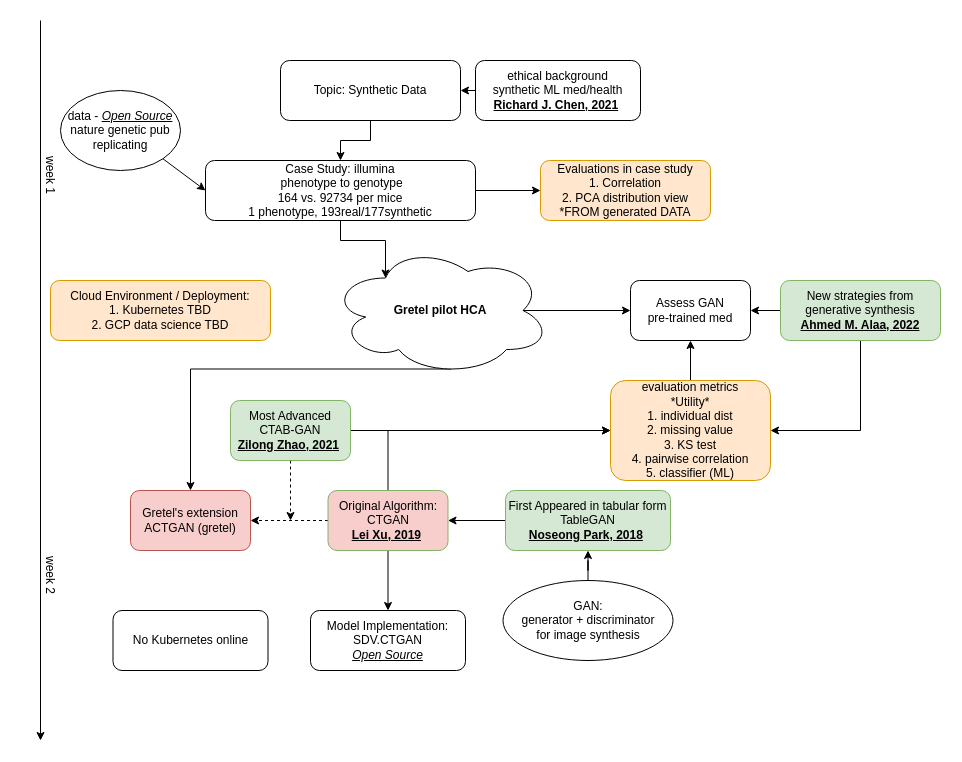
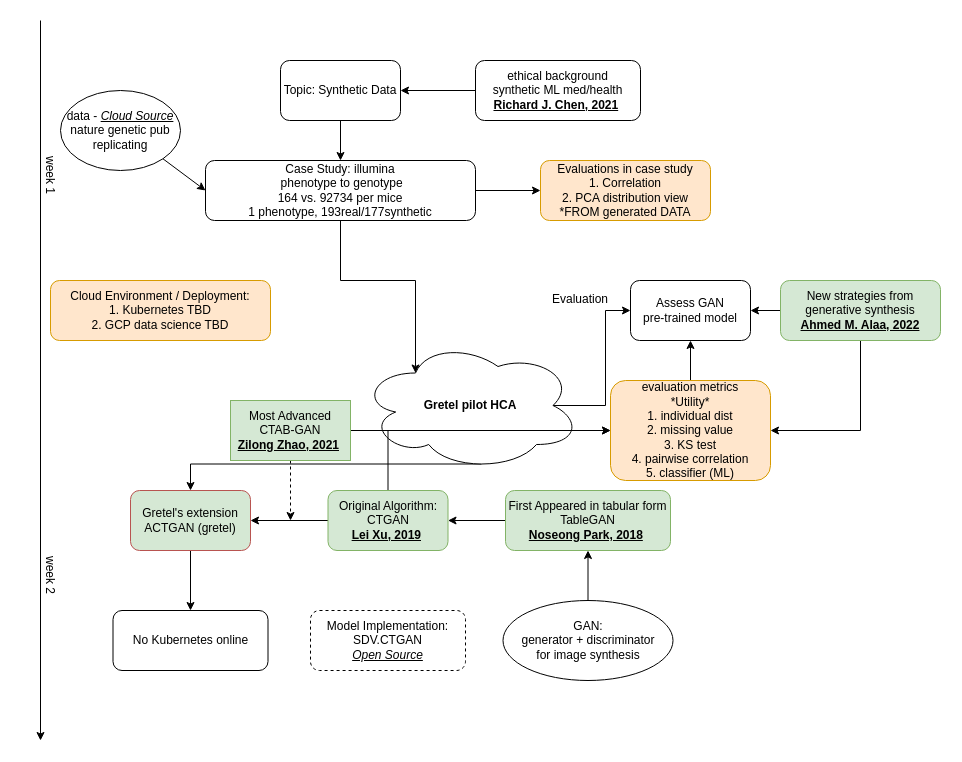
(371, 91) -> (341, 91)
(121, 131) -> (121, 131)
none -> (581, 300)
(441, 311) -> (471, 406)
(691, 311) -> (691, 311)
(291, 431) -> (291, 431)
(191, 521) -> (191, 521)
(292, 521) -> (292, 521)
(388, 521) -> (388, 521)
none -> (191, 577)
(388, 577) -> none
(588, 621) -> (588, 641)
(388, 641) -> (388, 641)
